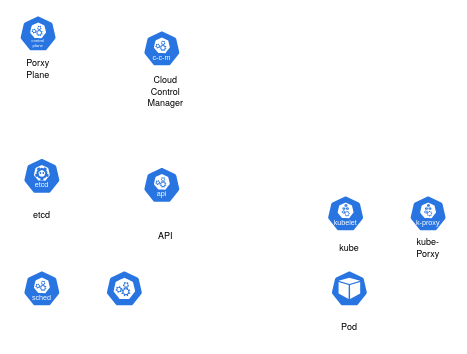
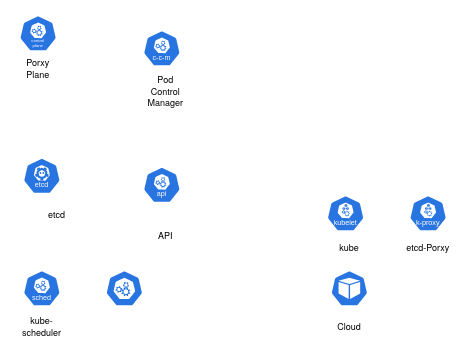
(165, 91) -> (165, 91)
(42, 214) -> (57, 214)
(428, 248) -> (428, 248)
none -> (42, 327)
(349, 327) -> (349, 327)
